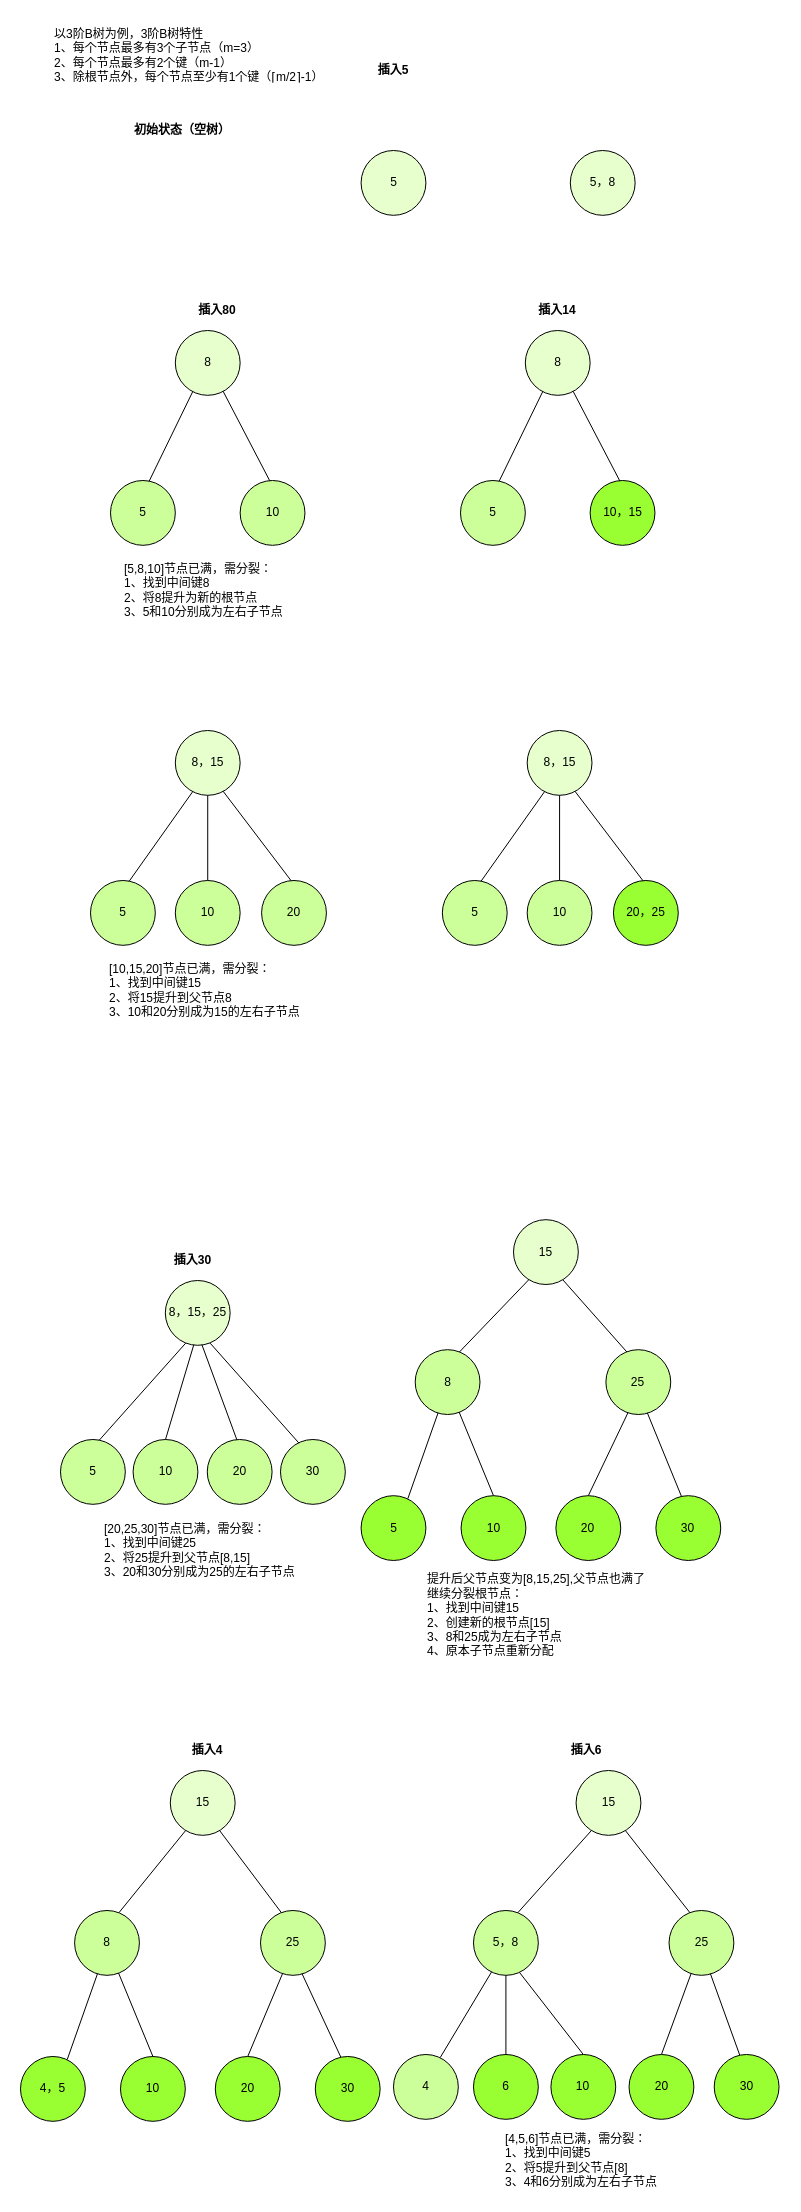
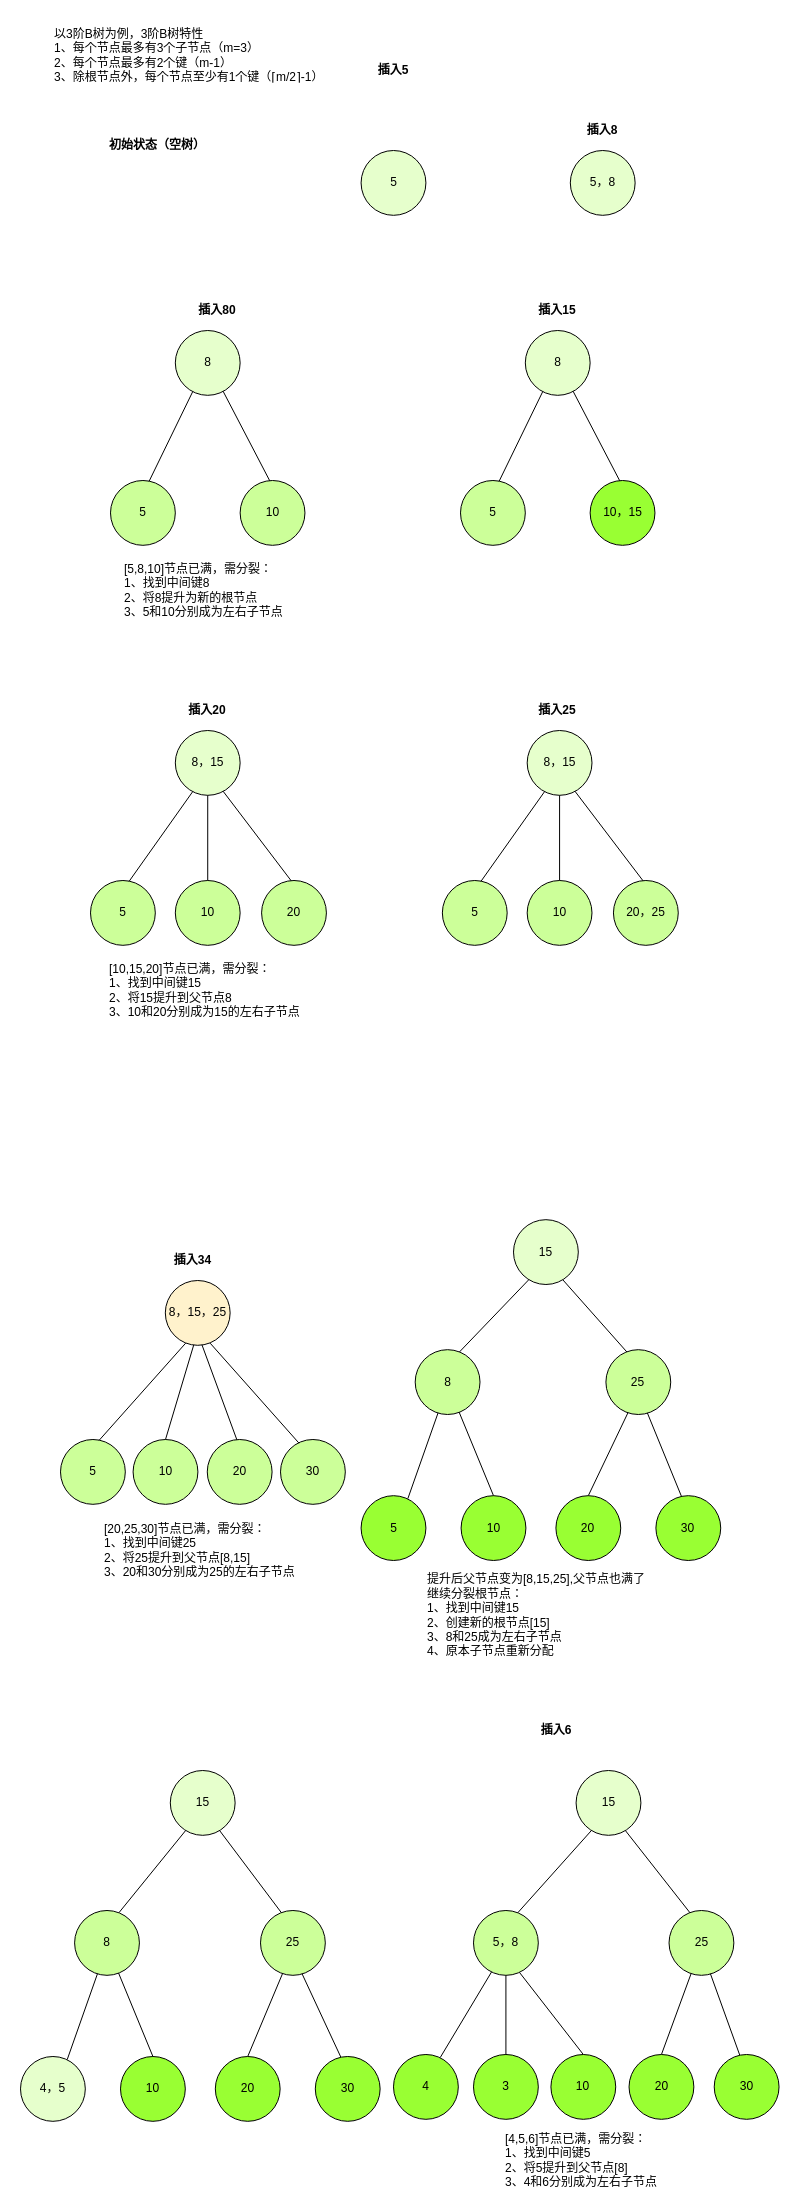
(183, 131) -> (158, 146)
none -> (603, 131)
(558, 311) -> (558, 311)
none -> (208, 711)
none -> (558, 711)
(646, 913) -> (646, 913)
(193, 1261) -> (193, 1261)
(198, 1313) -> (198, 1313)
(208, 1751) -> none
(586, 1751) -> (556, 1731)
(426, 2087) -> (426, 2087)
(506, 2087) -> (506, 2087)
(53, 2089) -> (53, 2089)
